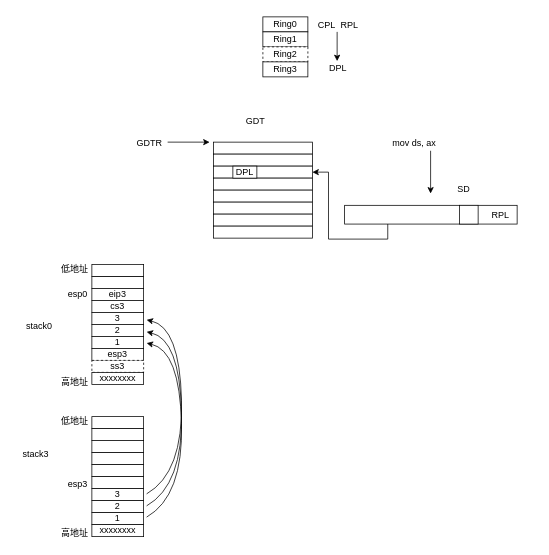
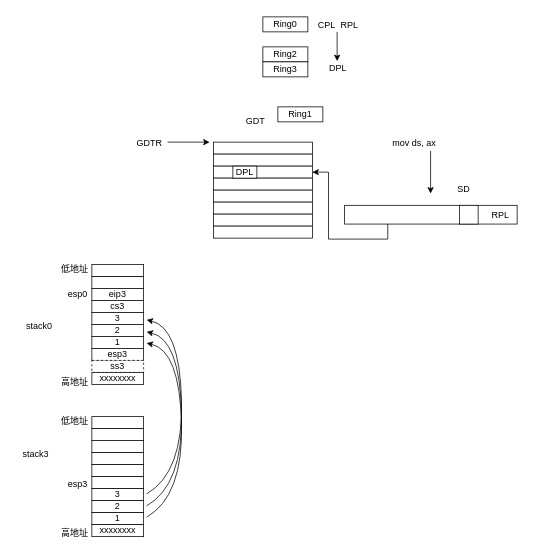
(285, 39) -> (300, 114)
(285, 54) -> (285, 54)
